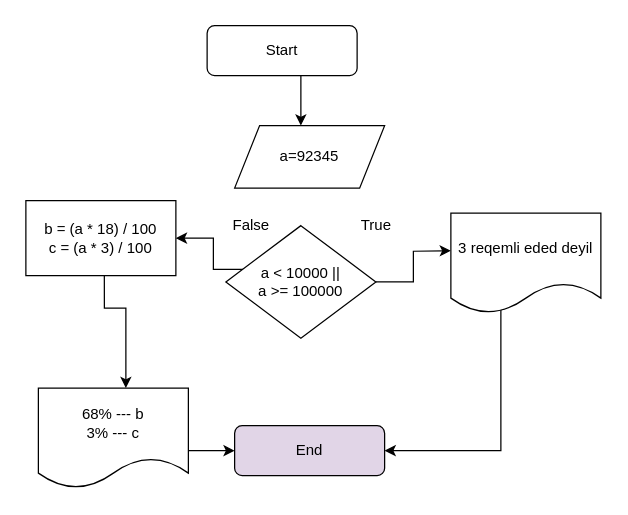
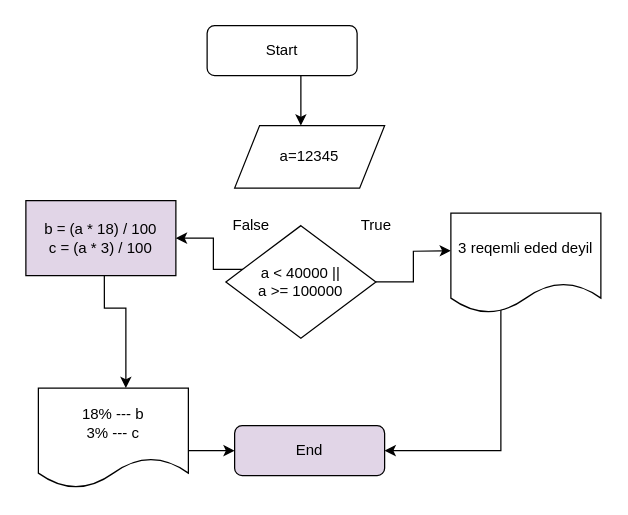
(309, 157) -> (309, 157)
(101, 238) -> (101, 238)
(301, 282) -> (301, 282)
(113, 423) -> (113, 423)
